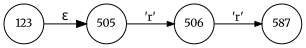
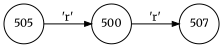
(24, 24) -> none
(194, 24) -> (112, 24)
(282, 24) -> (199, 24)
